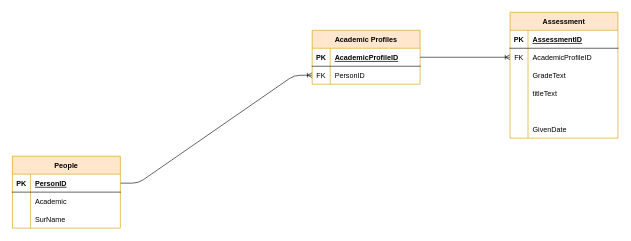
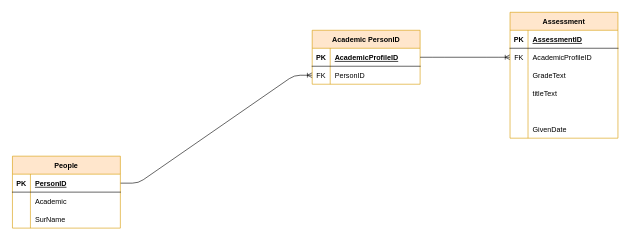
(366, 40) -> (366, 40)
